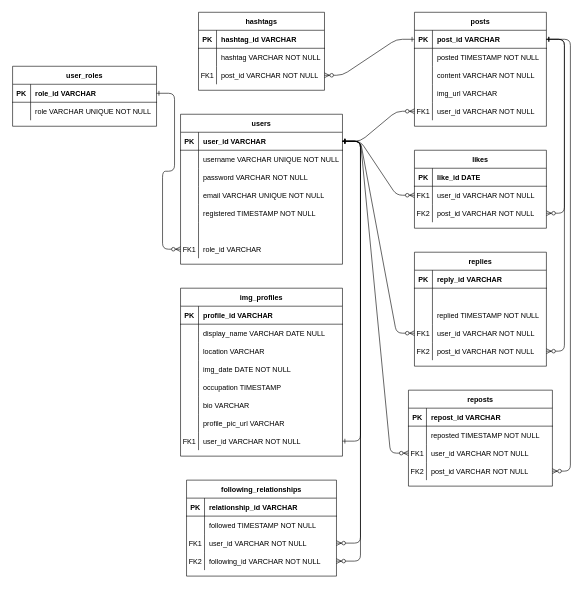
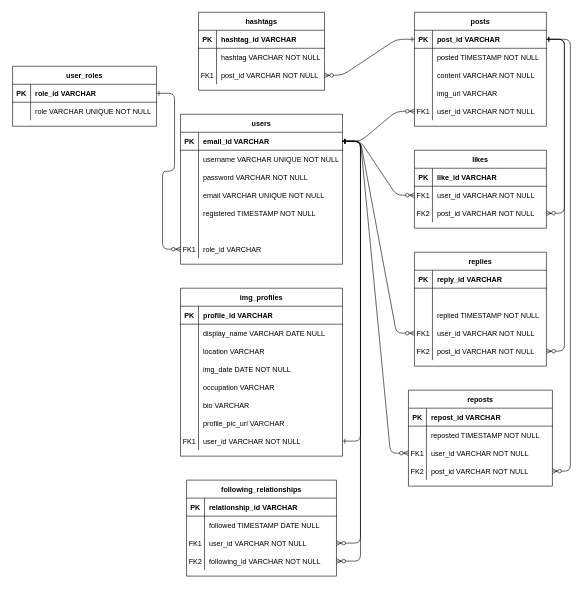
(231, 142) -> (231, 142)
(457, 178) -> (463, 178)
(241, 388) -> (237, 388)
(259, 526) -> (261, 526)
